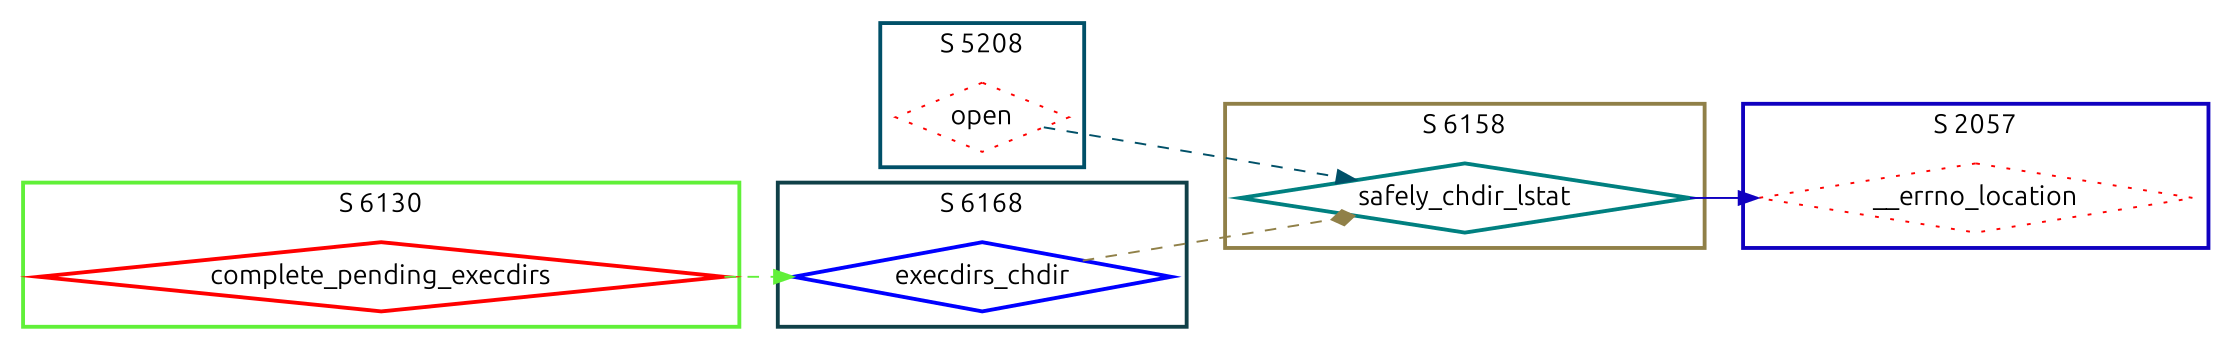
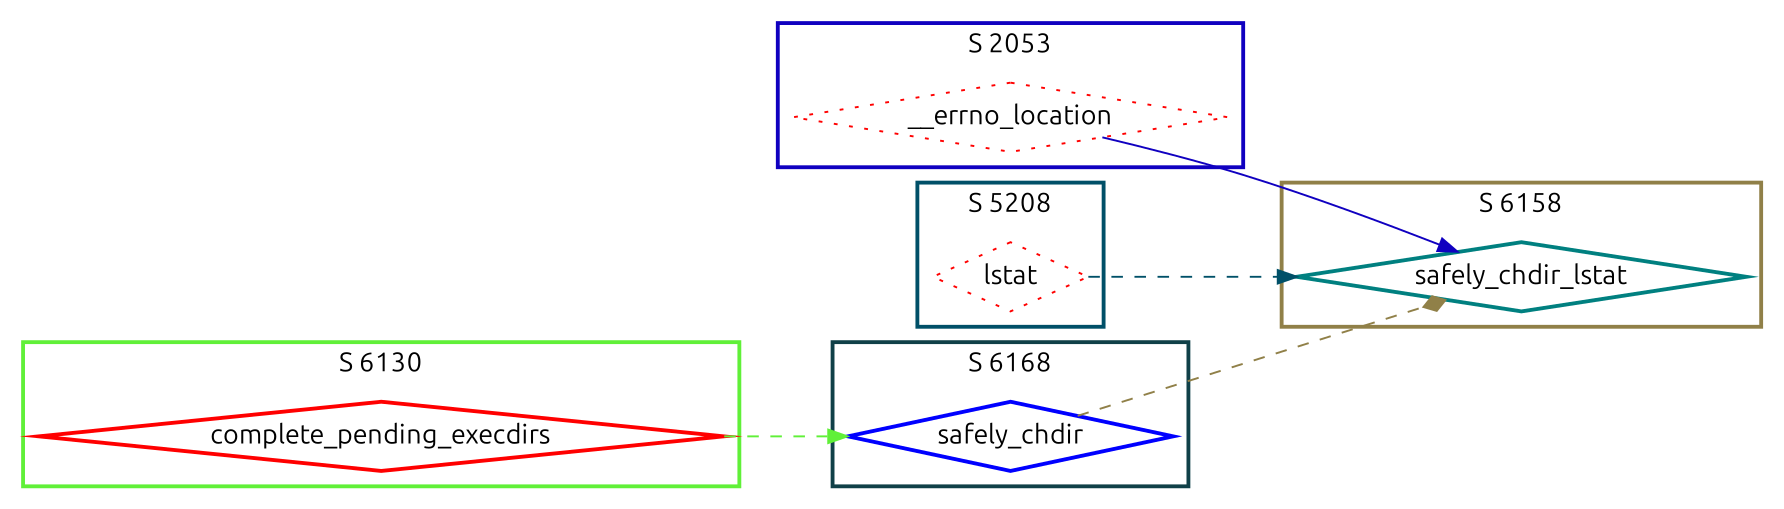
(982, 117) -> (1010, 277)
(1976, 126) -> (1010, 45)
(1717, 198) -> (1264, 182)
(982, 277) -> (1010, 436)
